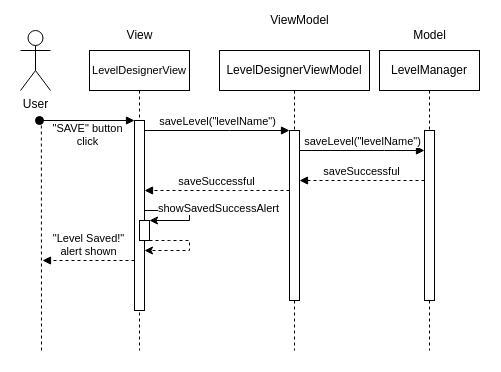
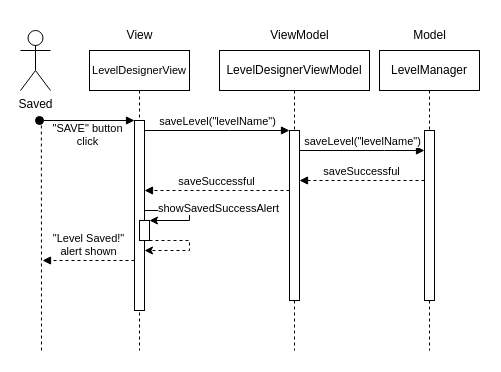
(300, 21) -> (300, 36)
(36, 105) -> (36, 105)
